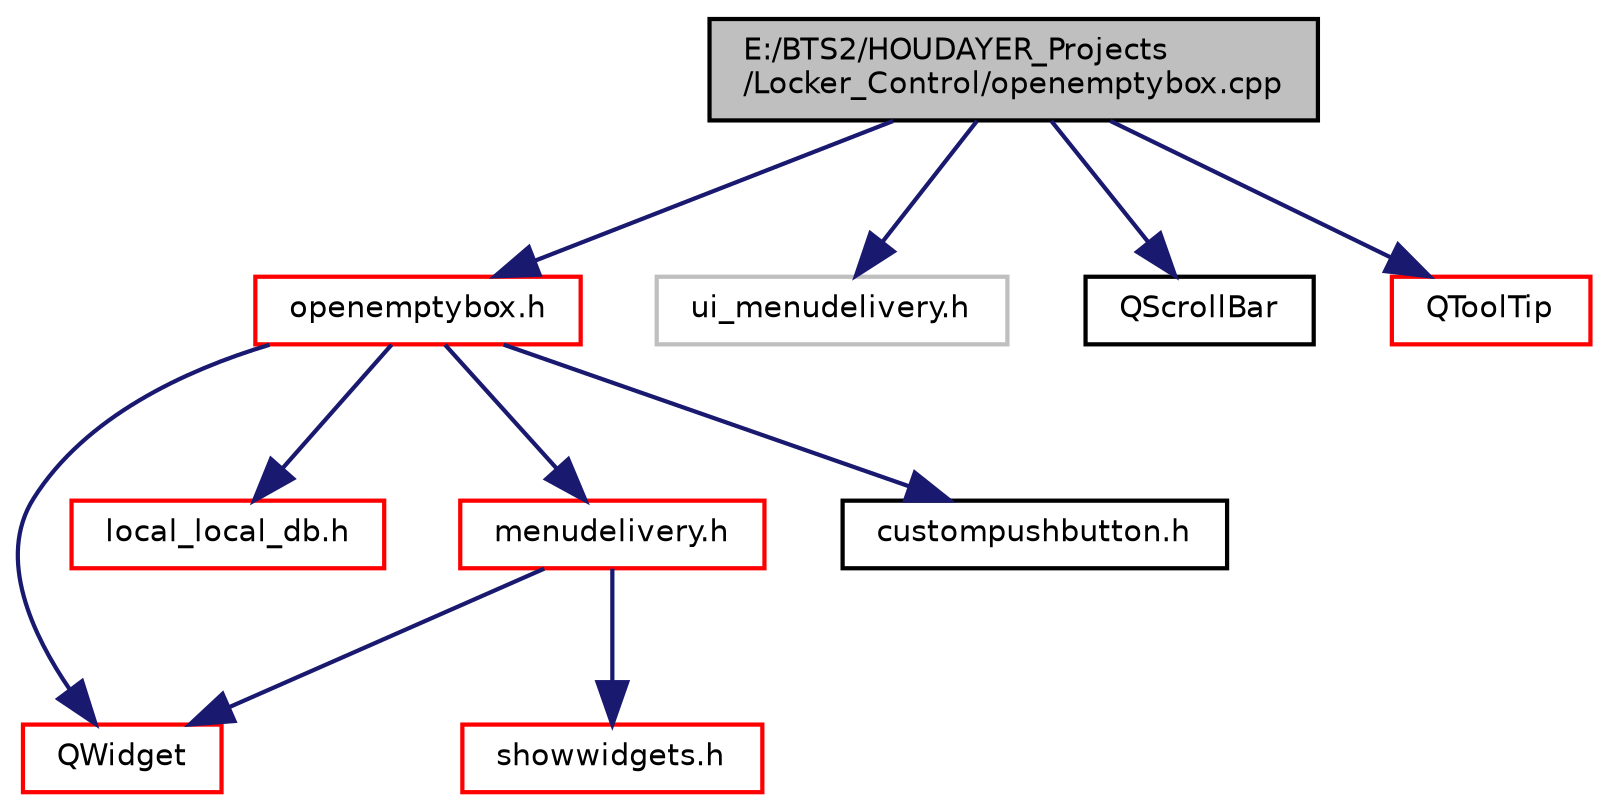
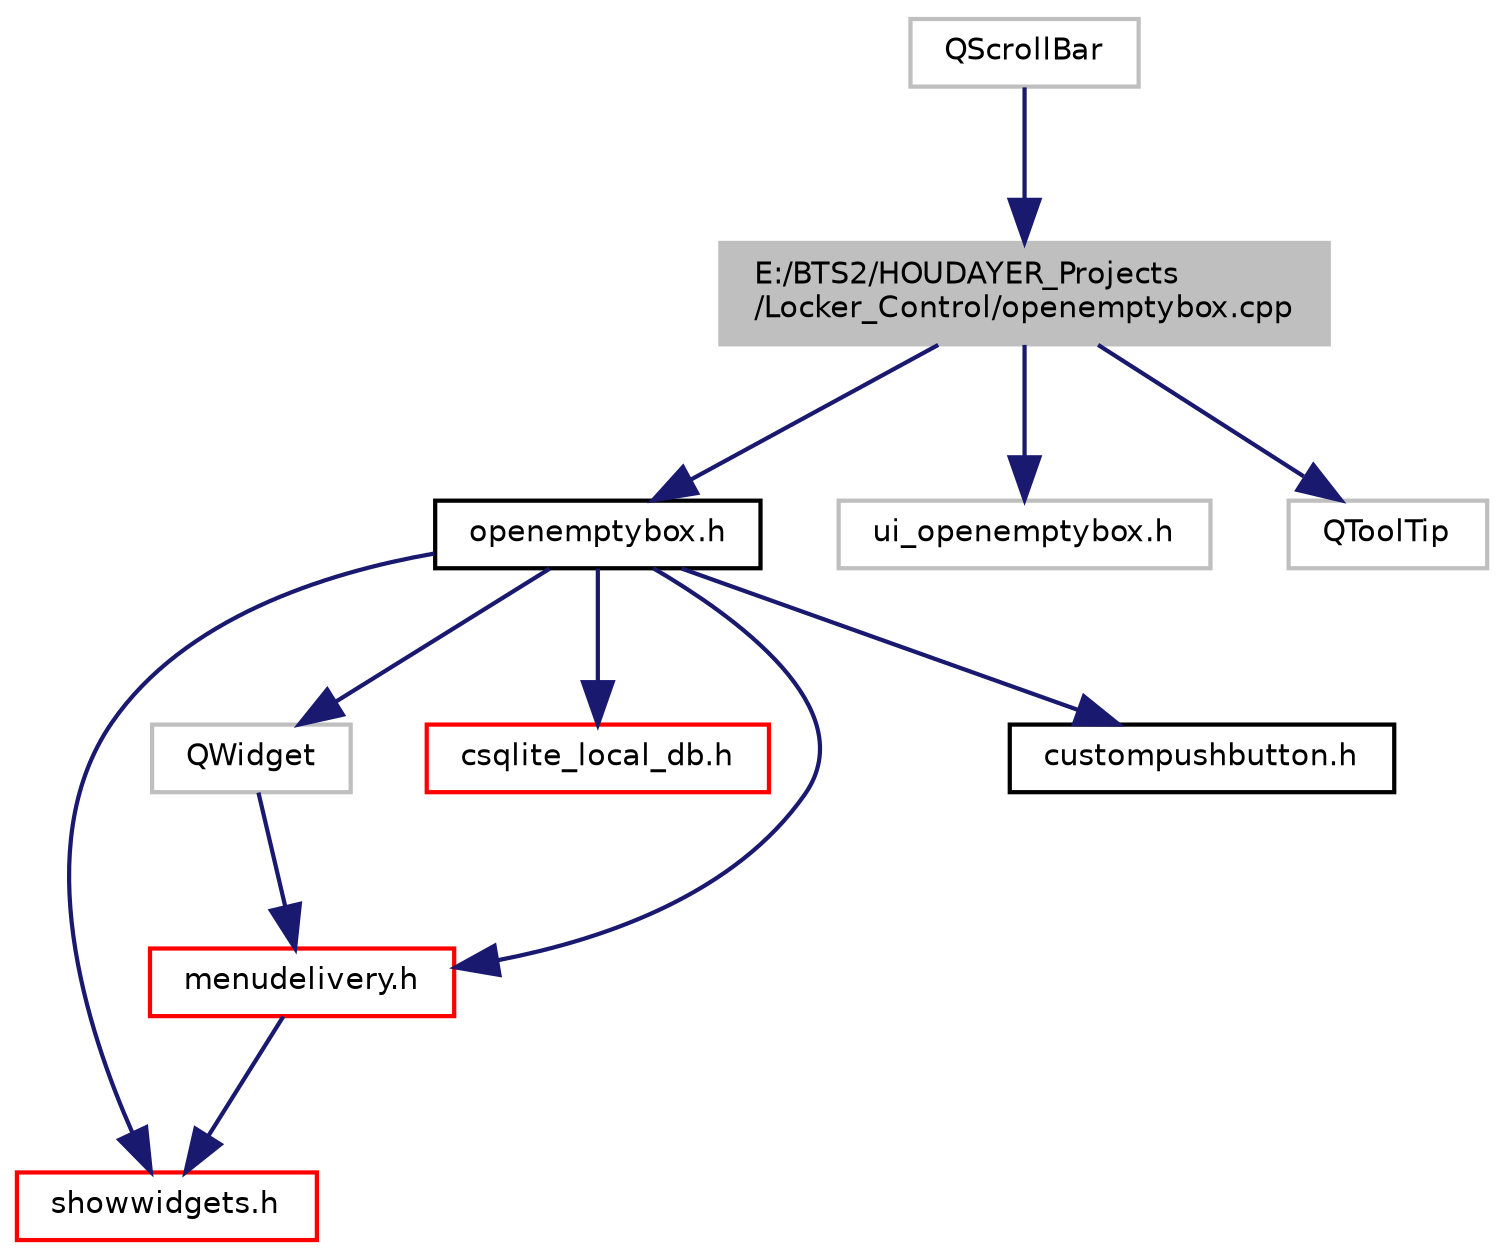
(1014, 70) -> (1025, 294)
(1100, 182) -> (1025, 143)
(418, 311) -> (598, 534)
(832, 311) -> (1025, 534)
(1200, 311) -> (1025, 53)
(1491, 311) -> (1388, 534)
(228, 534) -> (598, 758)
(387, 638) -> (272, 849)
none -> (99, 746)
(122, 758) -> (251, 758)
